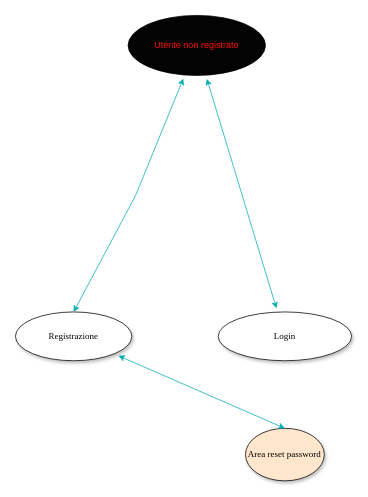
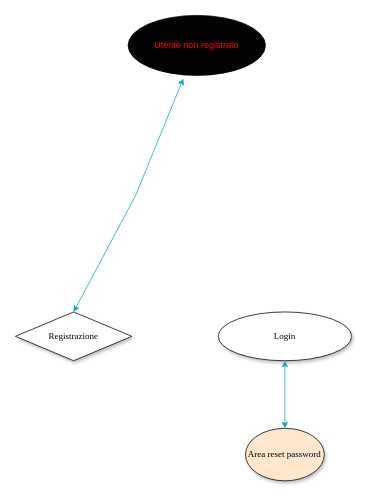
(241, 193) -> none
(74, 336) -> (74, 336)
(202, 392) -> (285, 422)
